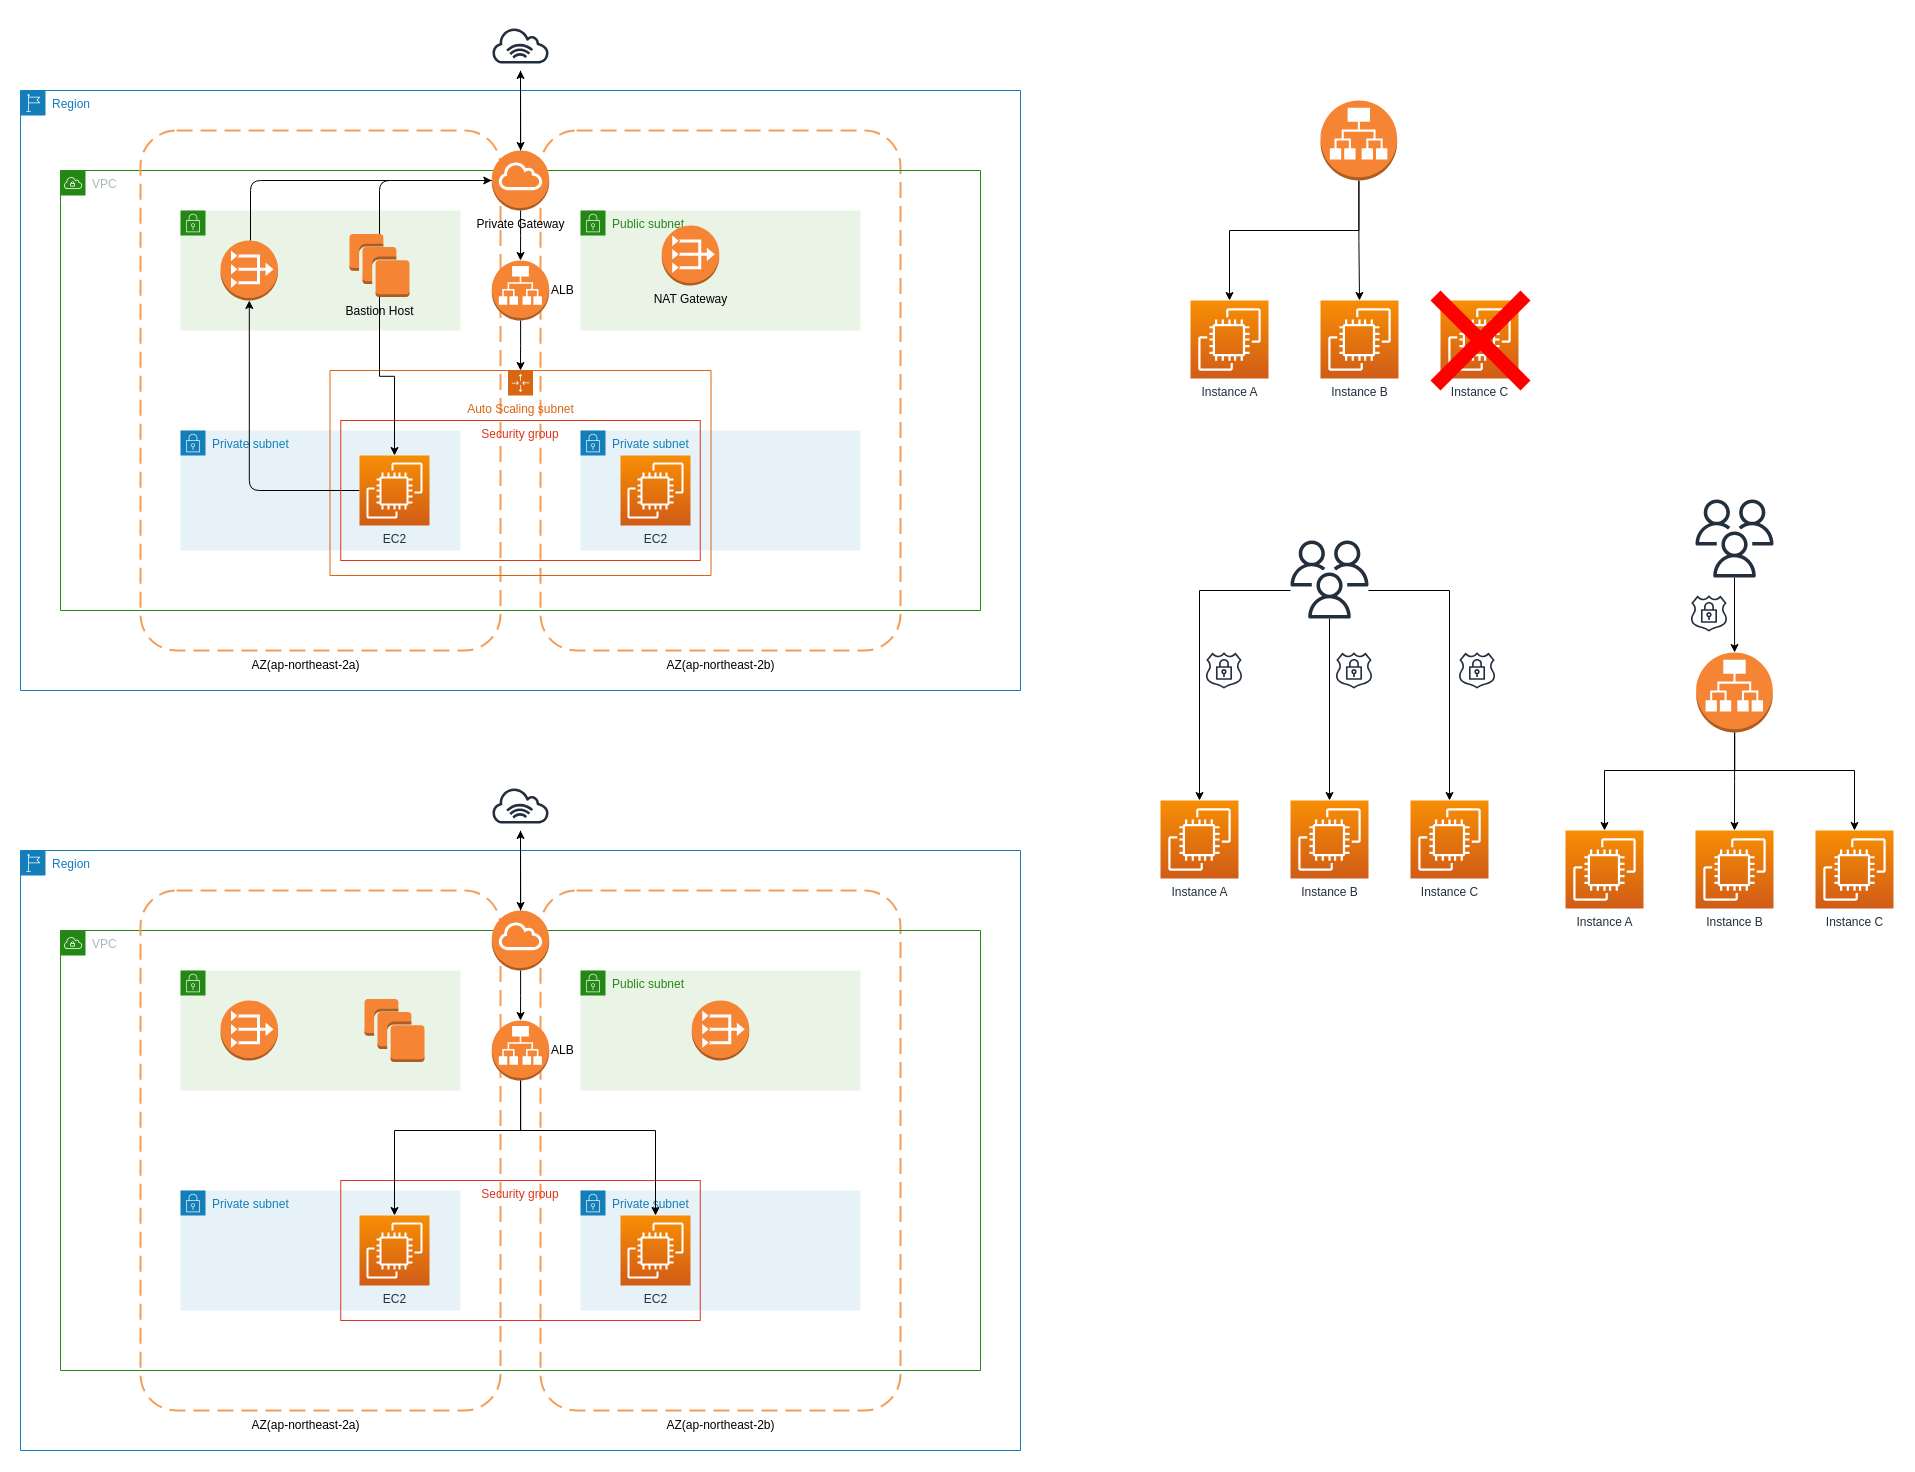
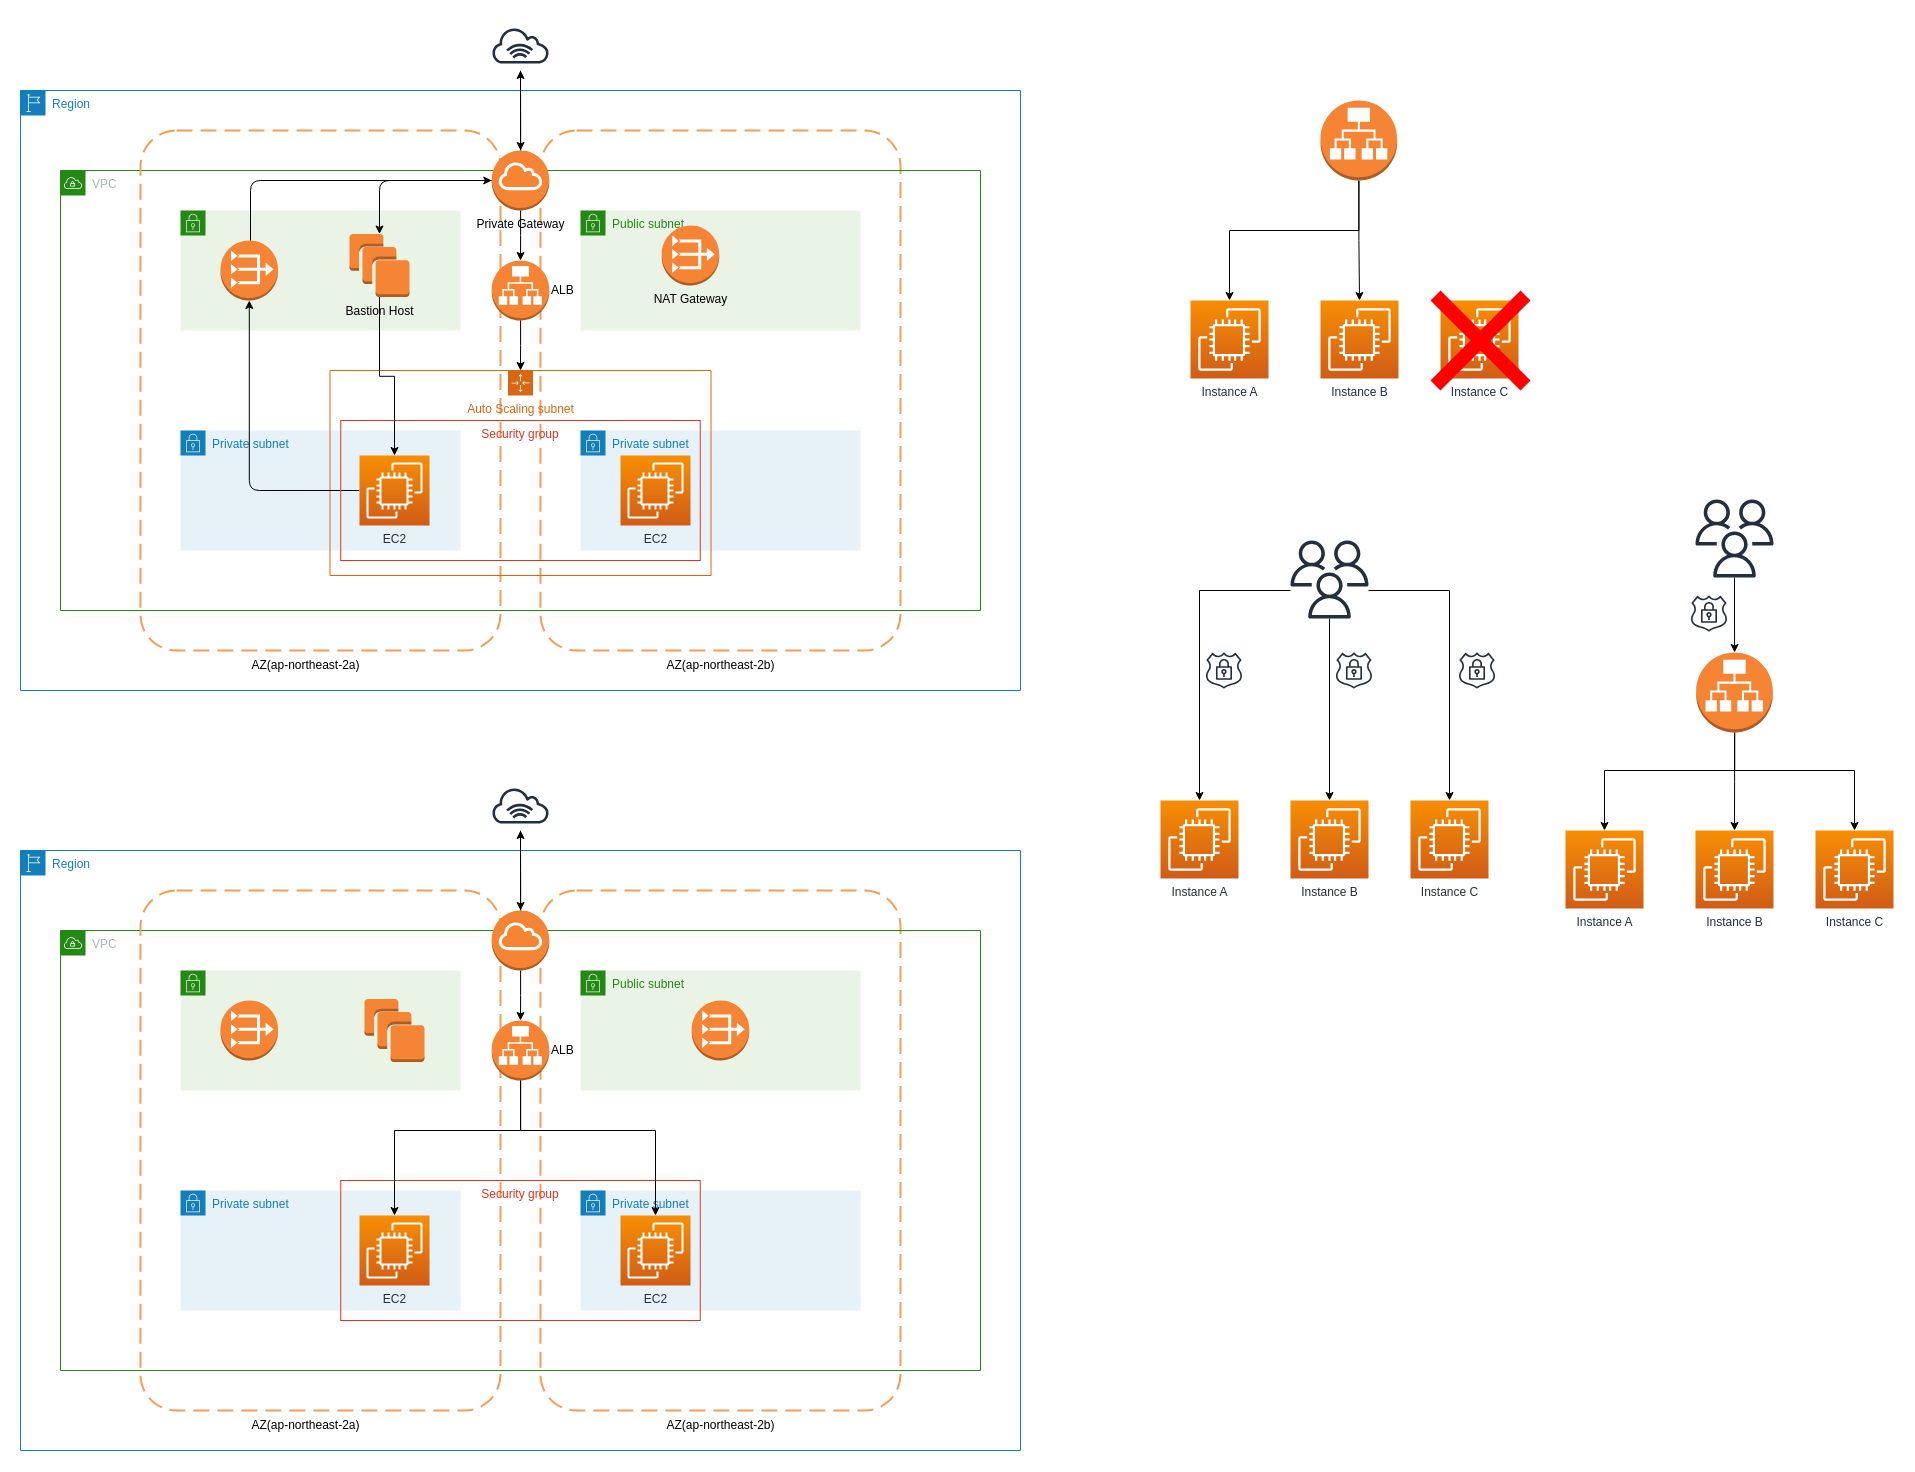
(380, 229) -> (380, 226)
